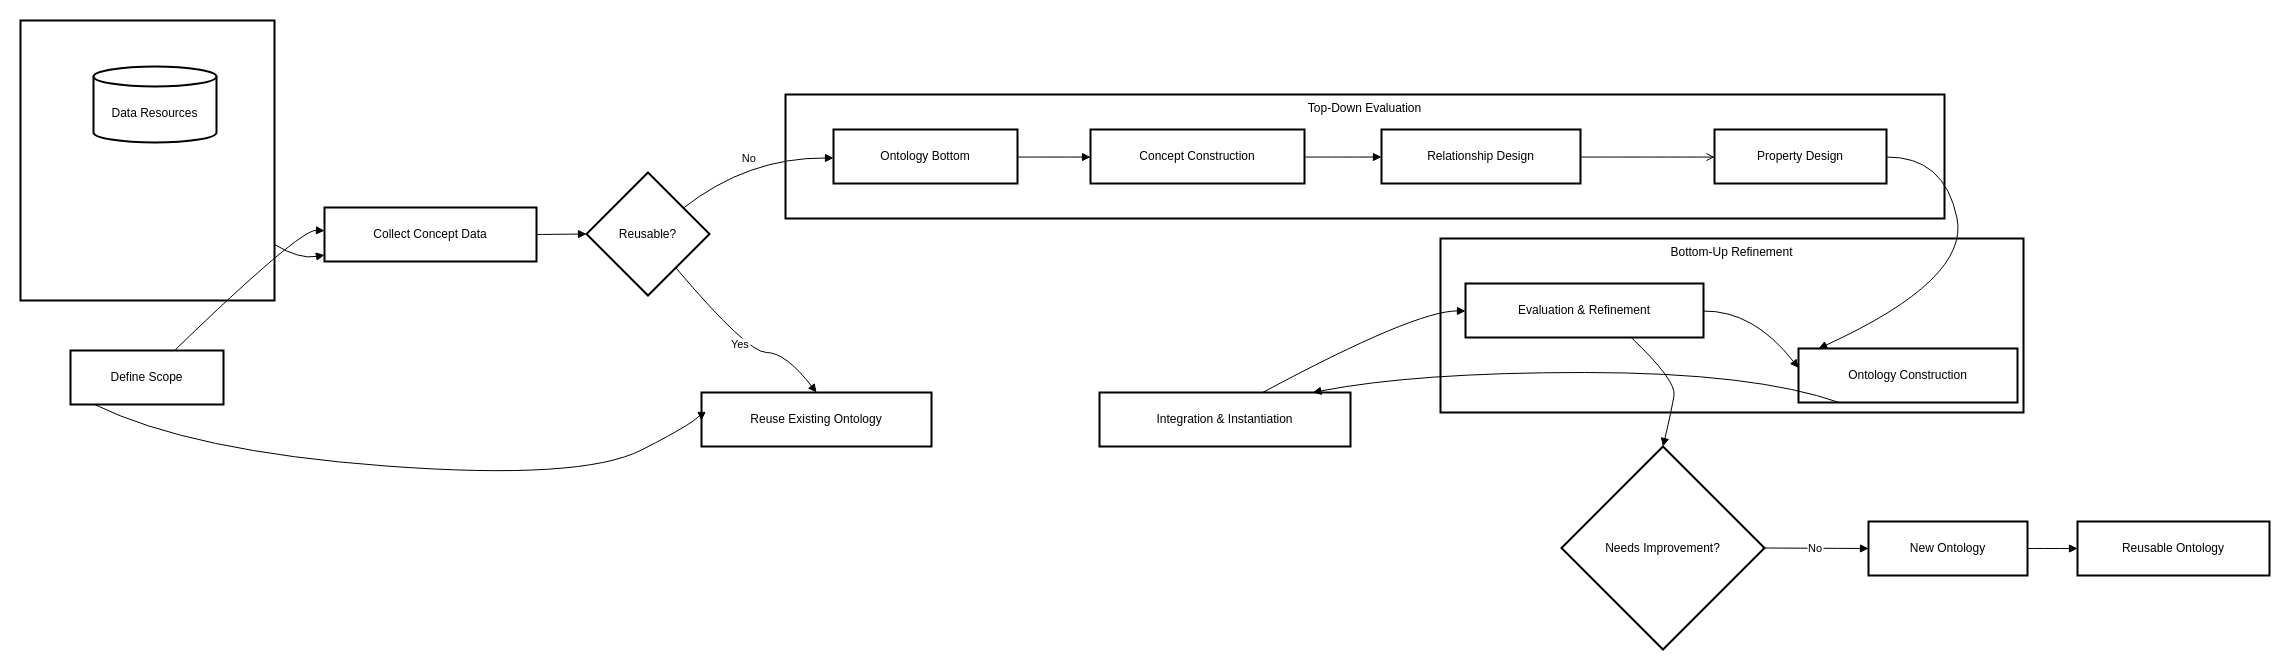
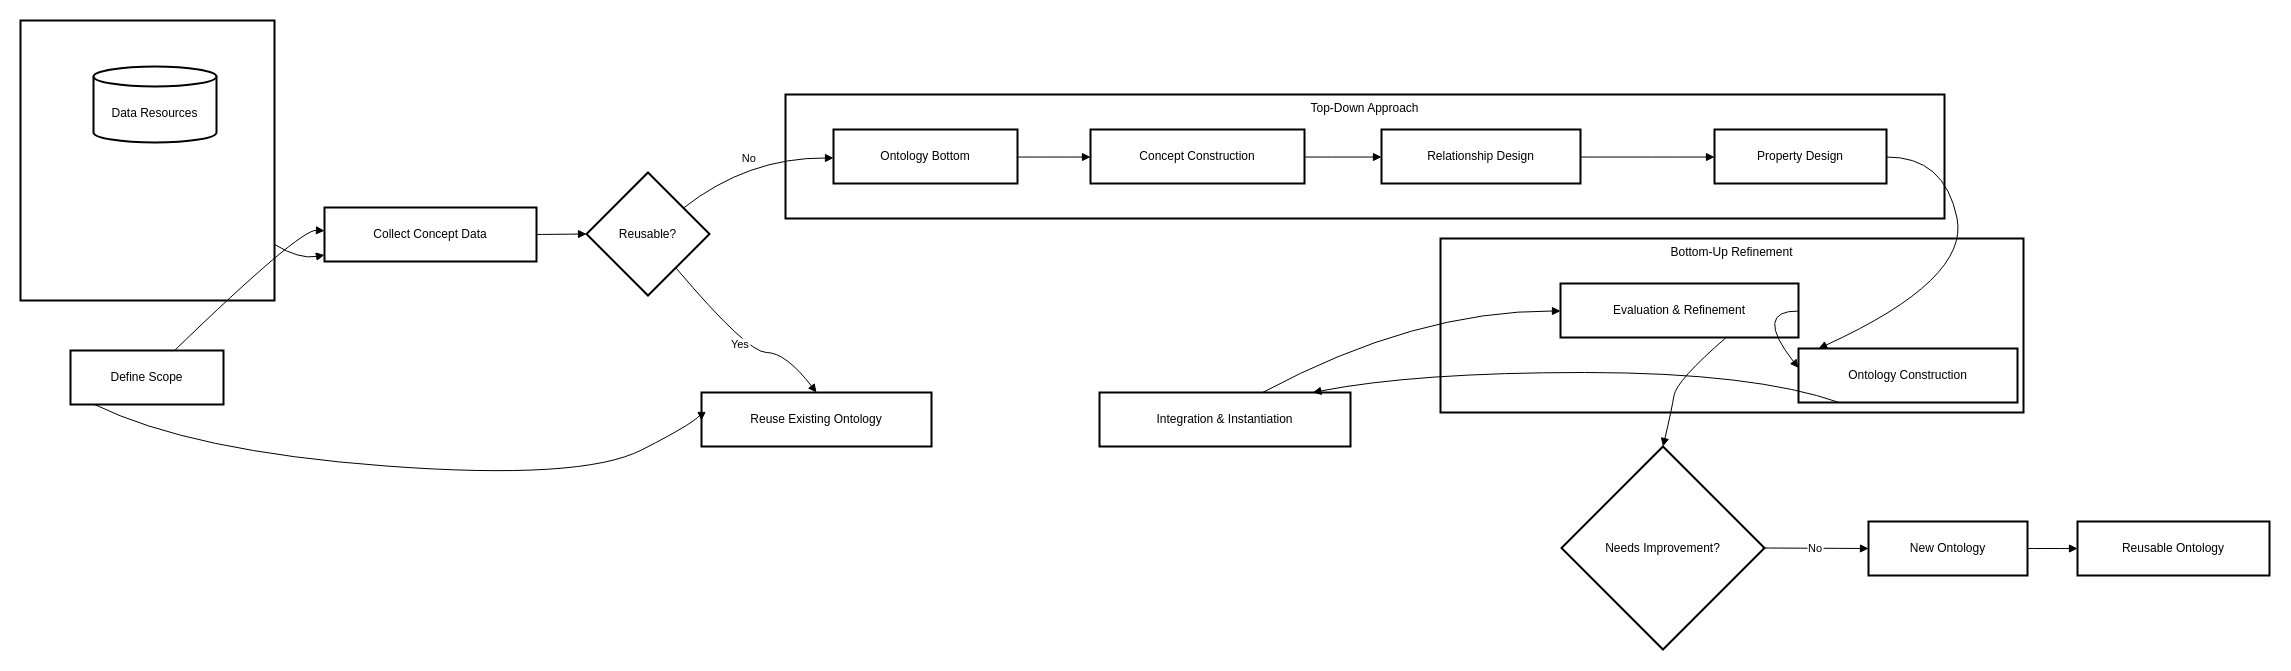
(1365, 109) -> (1365, 109)
(1707, 157) -> (1705, 157)
(1585, 311) -> (1680, 311)
